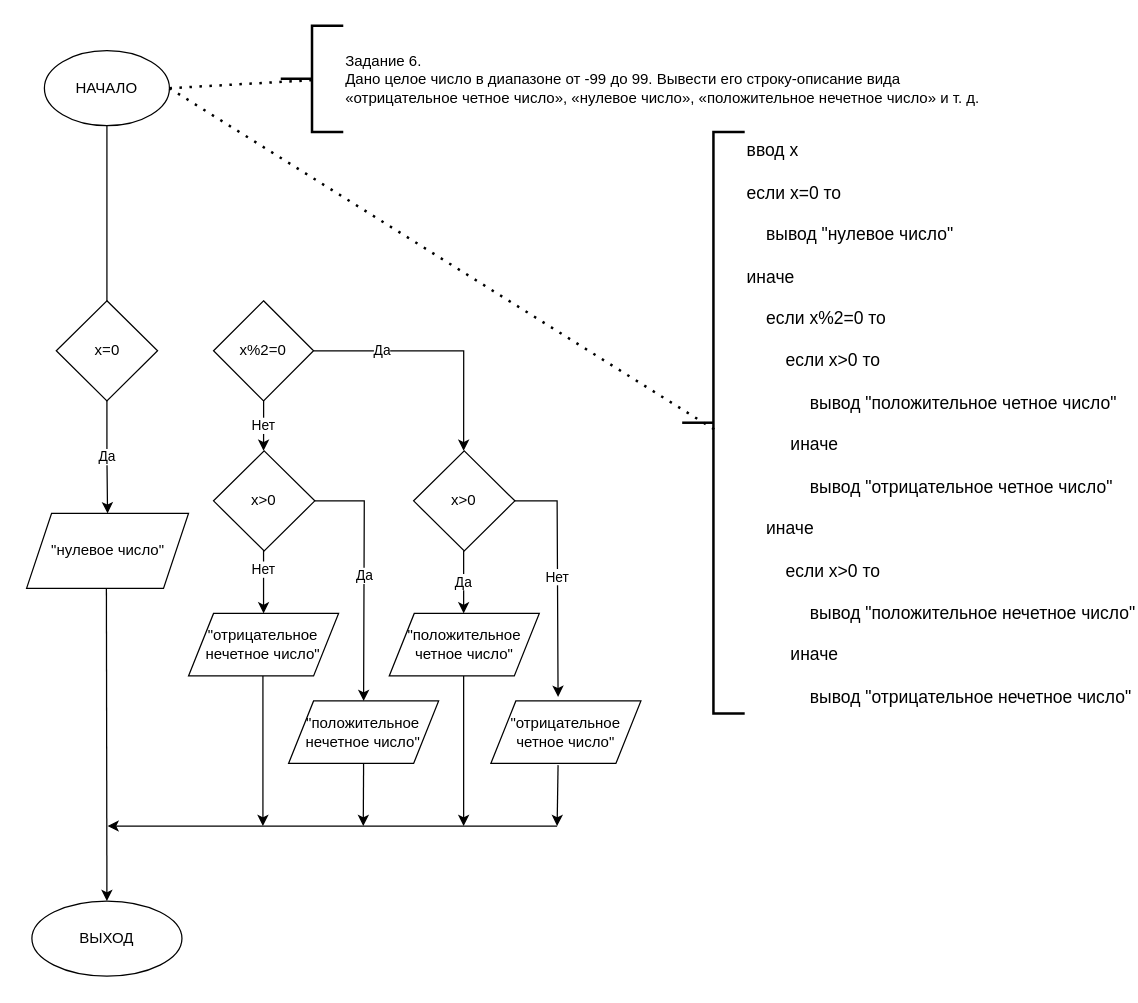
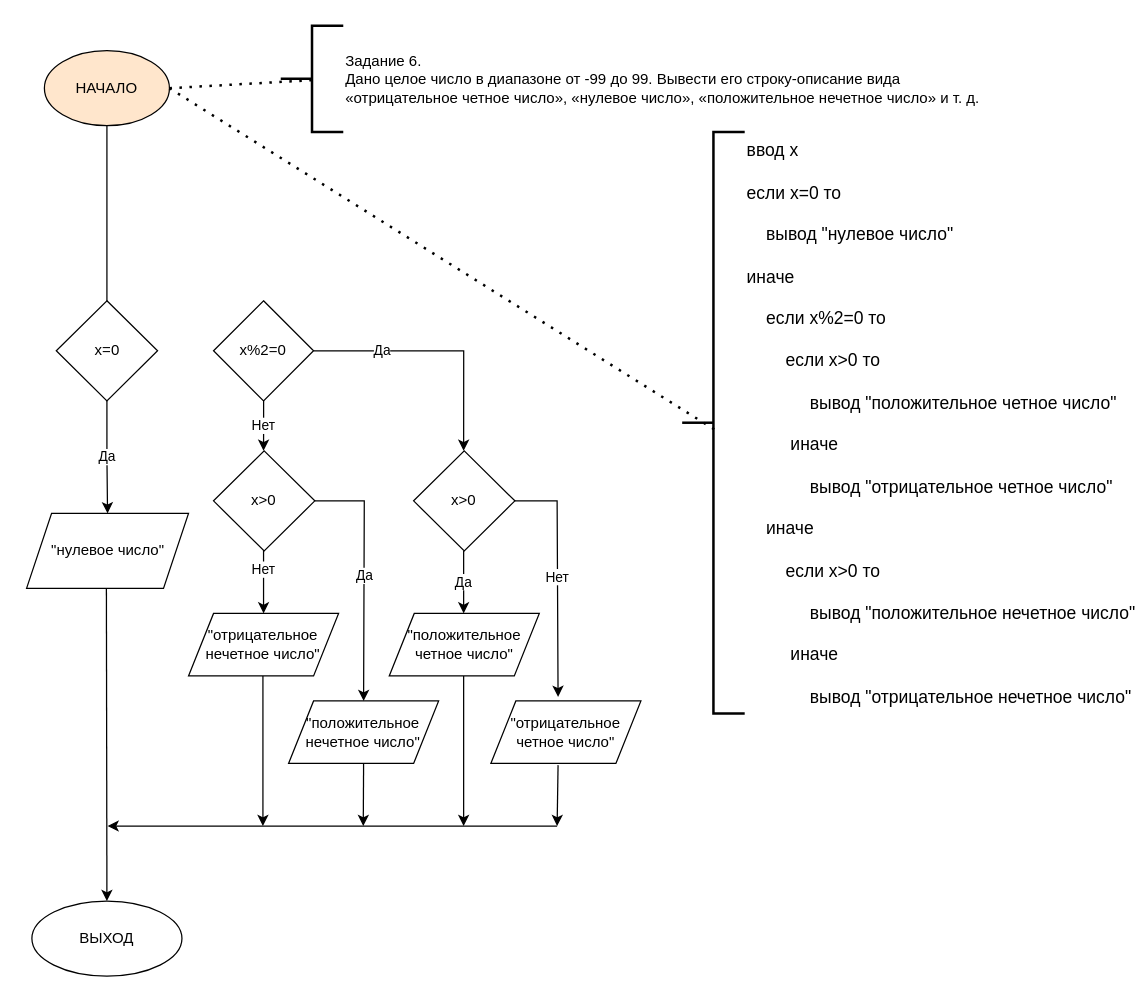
(107, 88) -> (107, 88)
